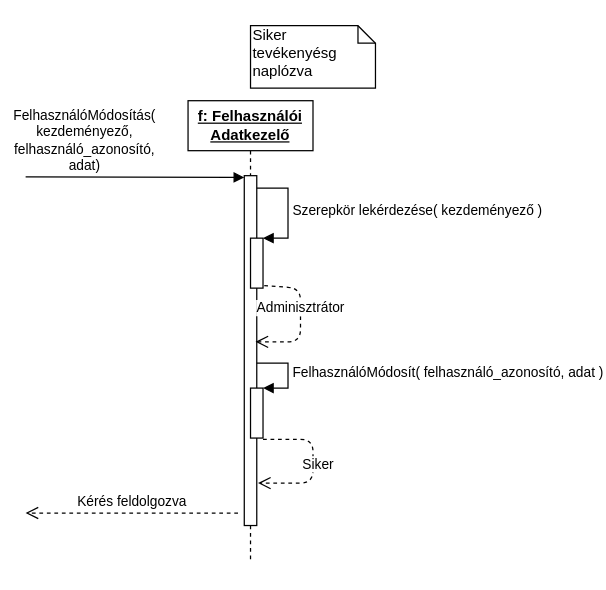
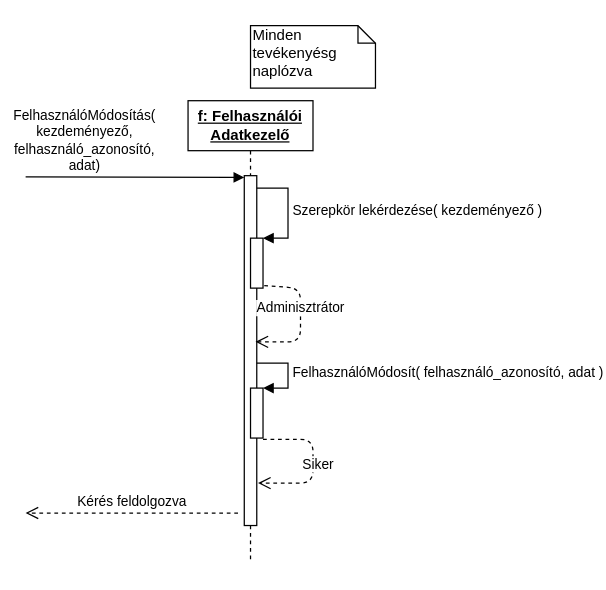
(314, 45) -> (314, 45)
